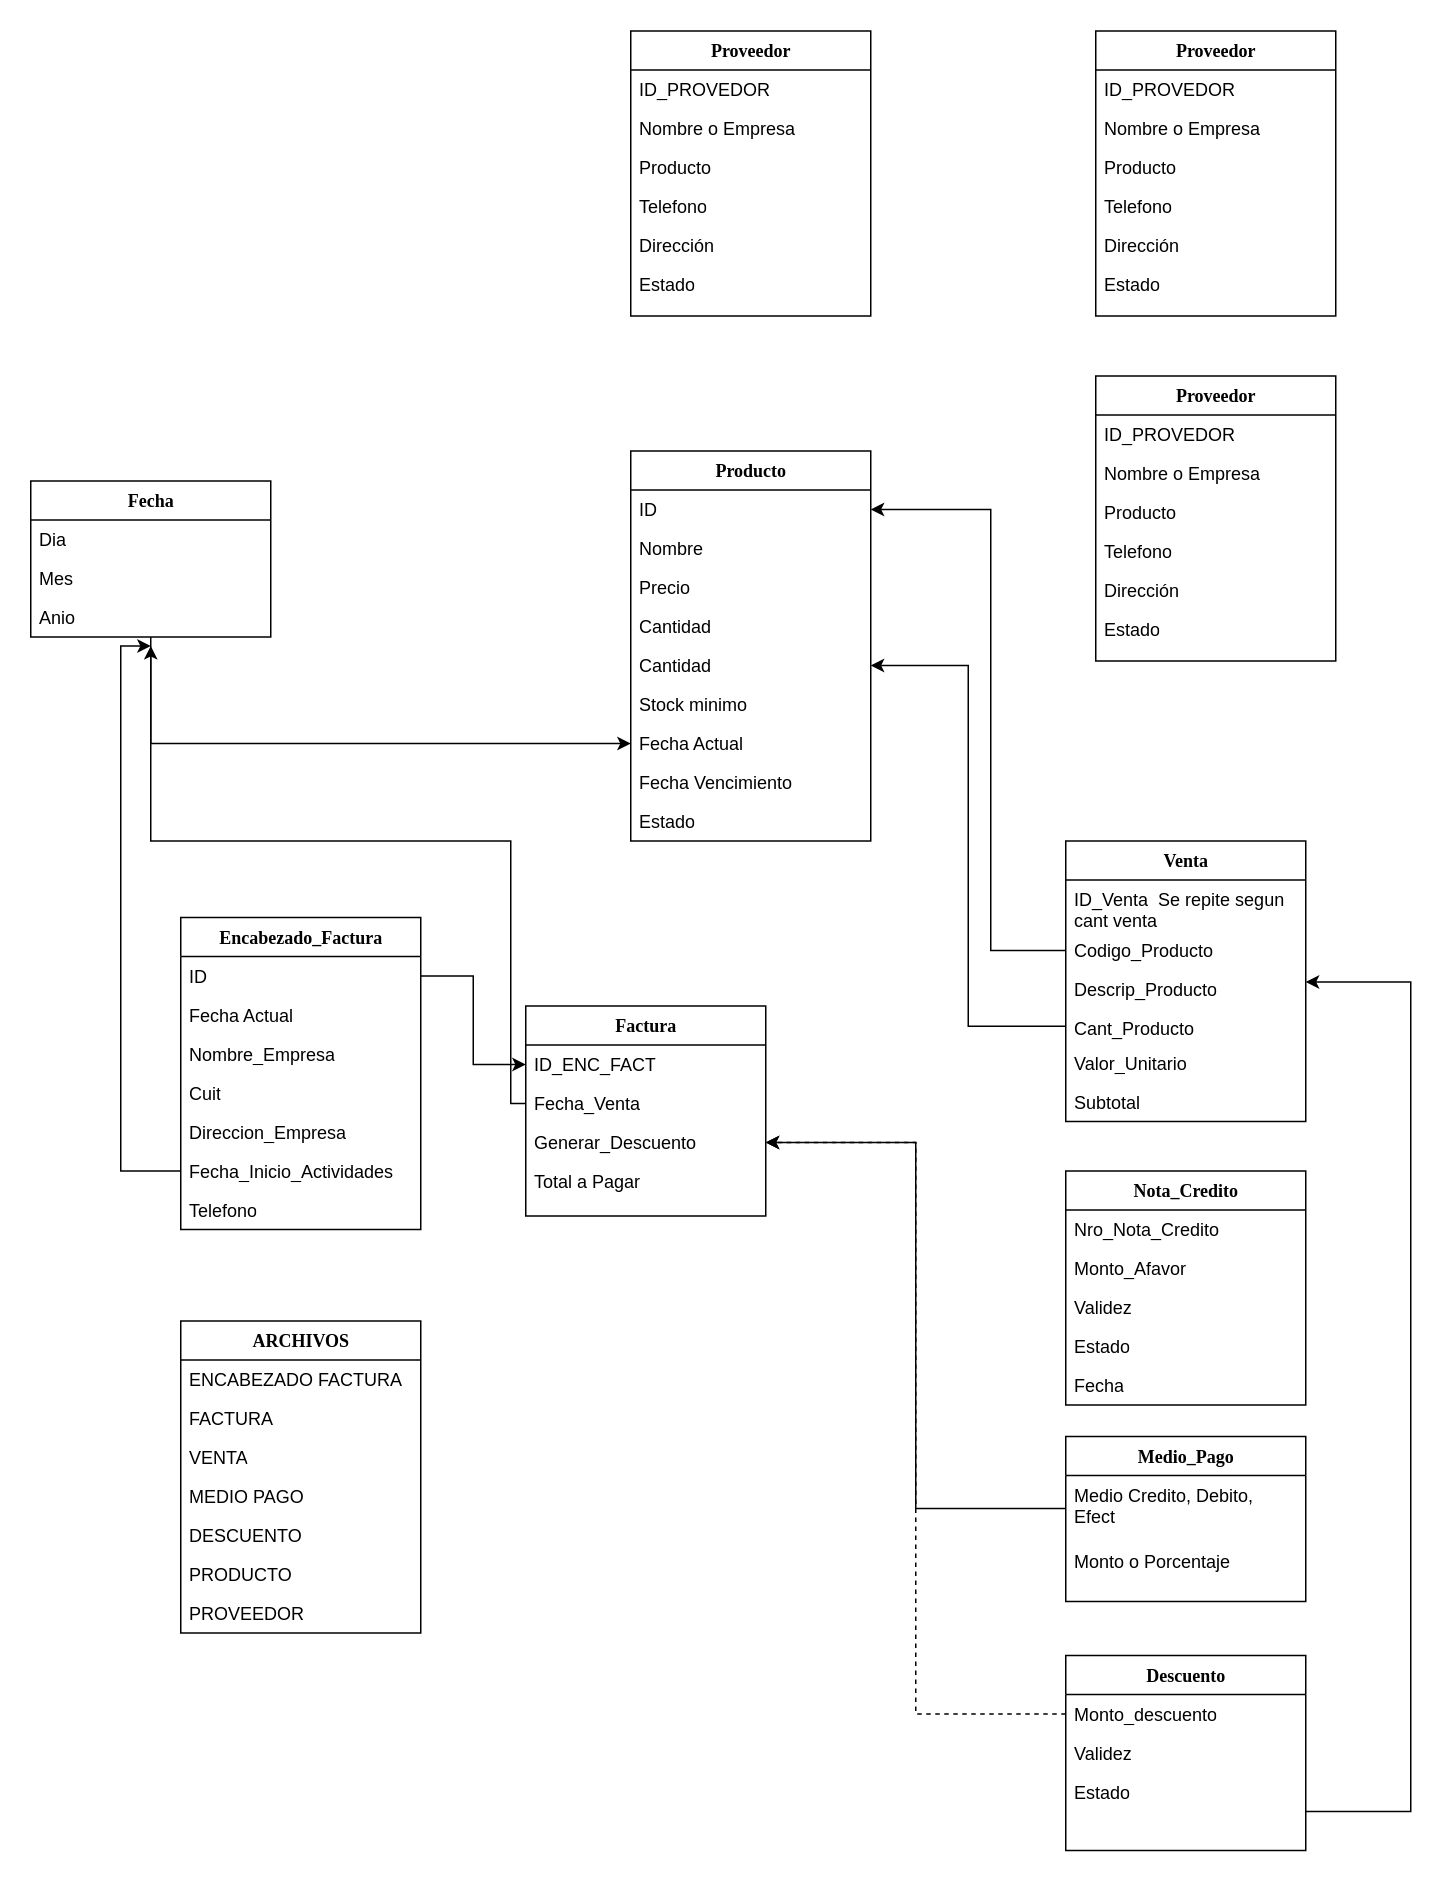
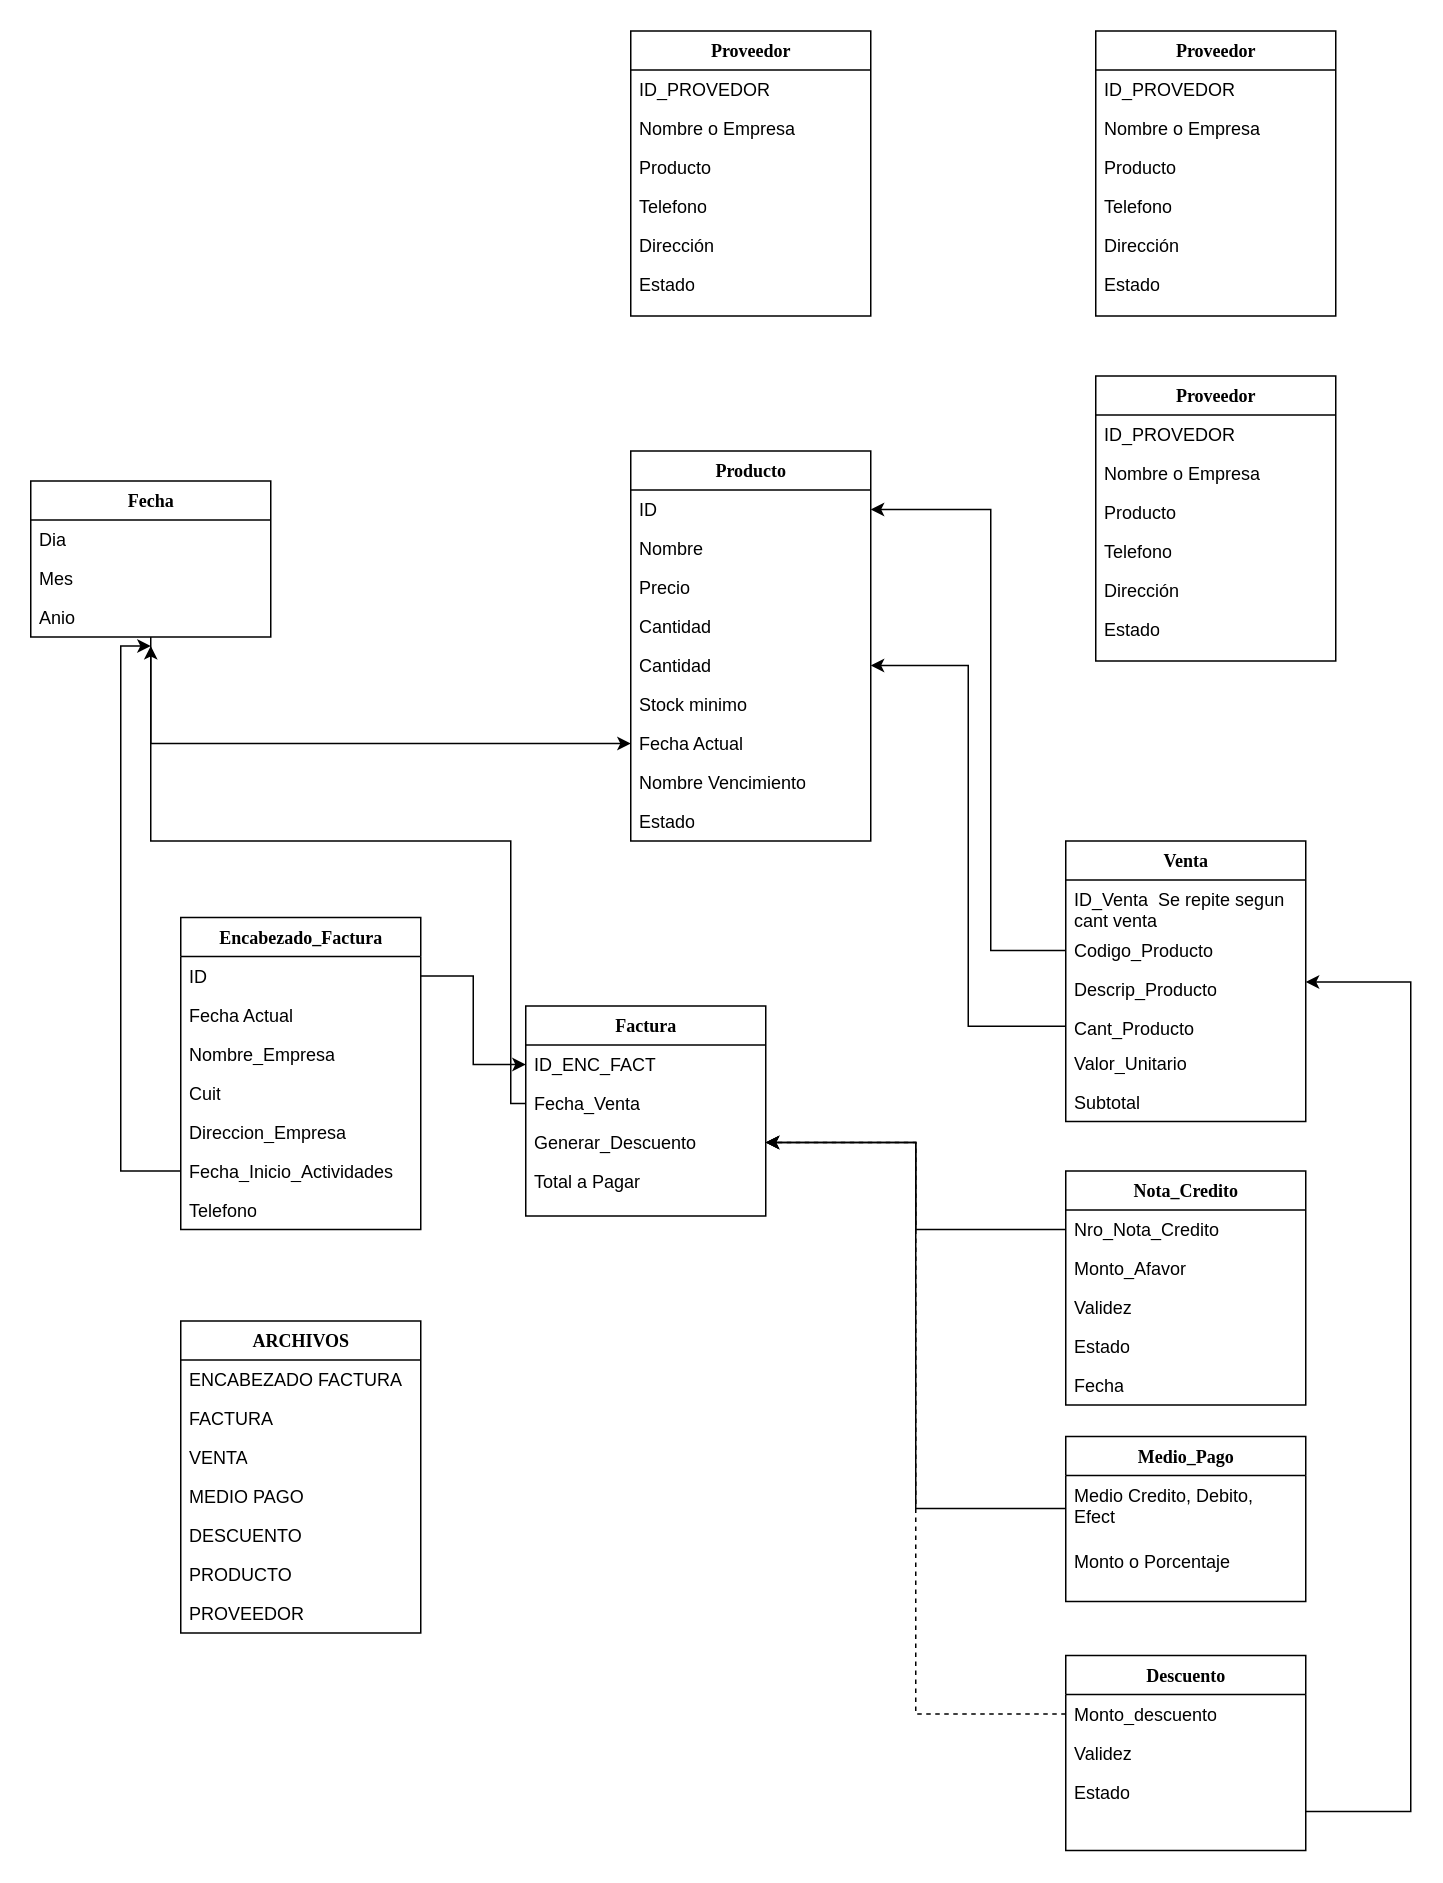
(718, 784) -> (723, 784)
none -> (992, 1229)
